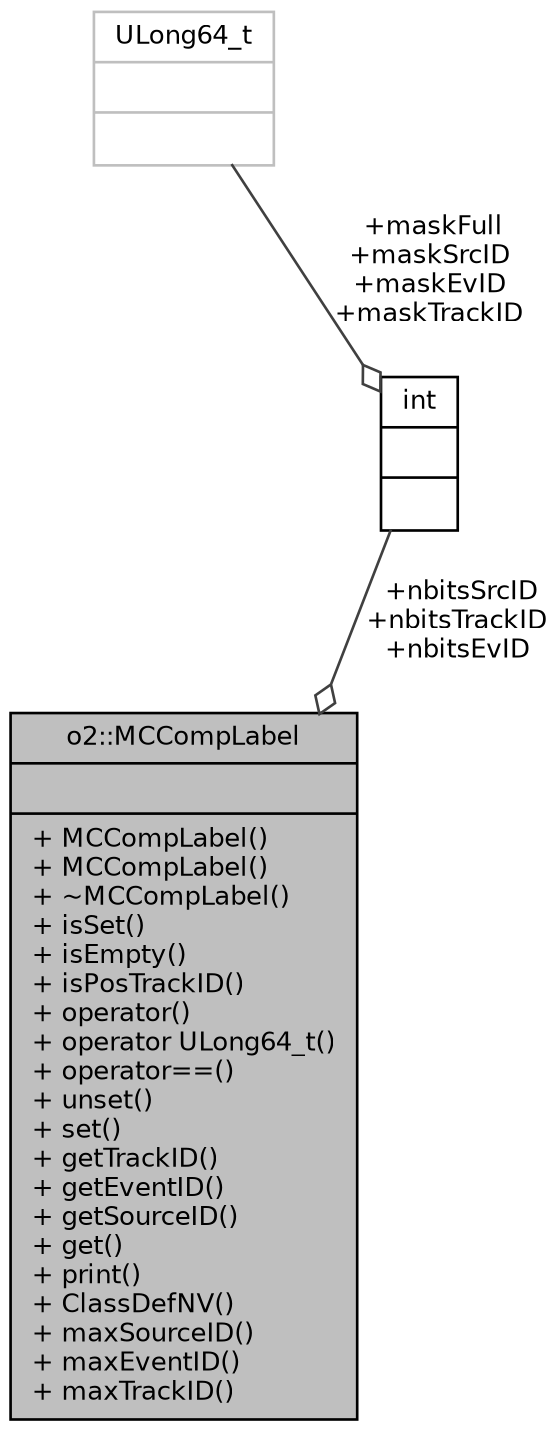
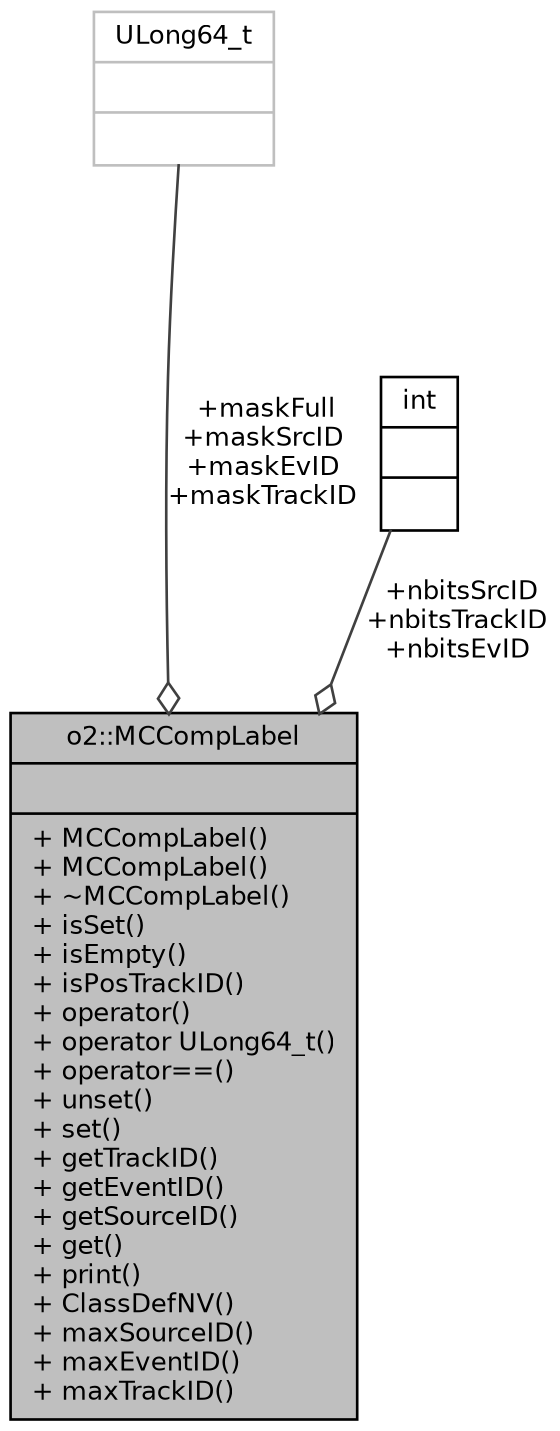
(297, 265) -> (167, 423)
